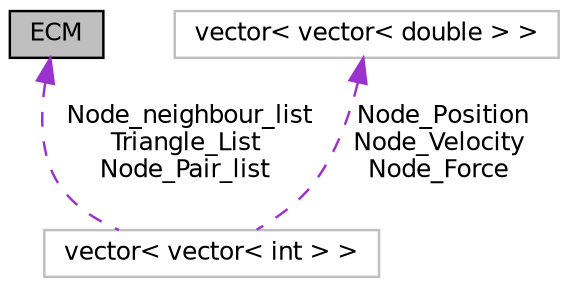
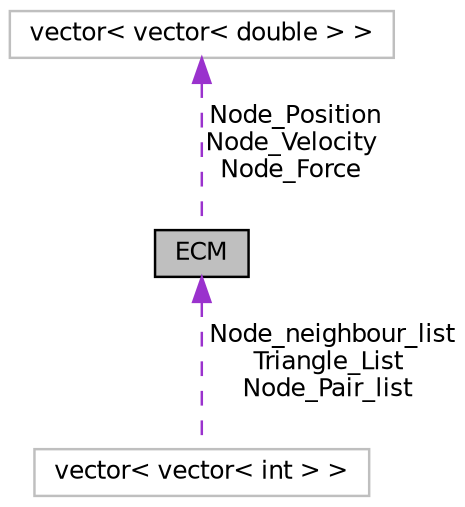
(324, 168) -> (202, 157)
